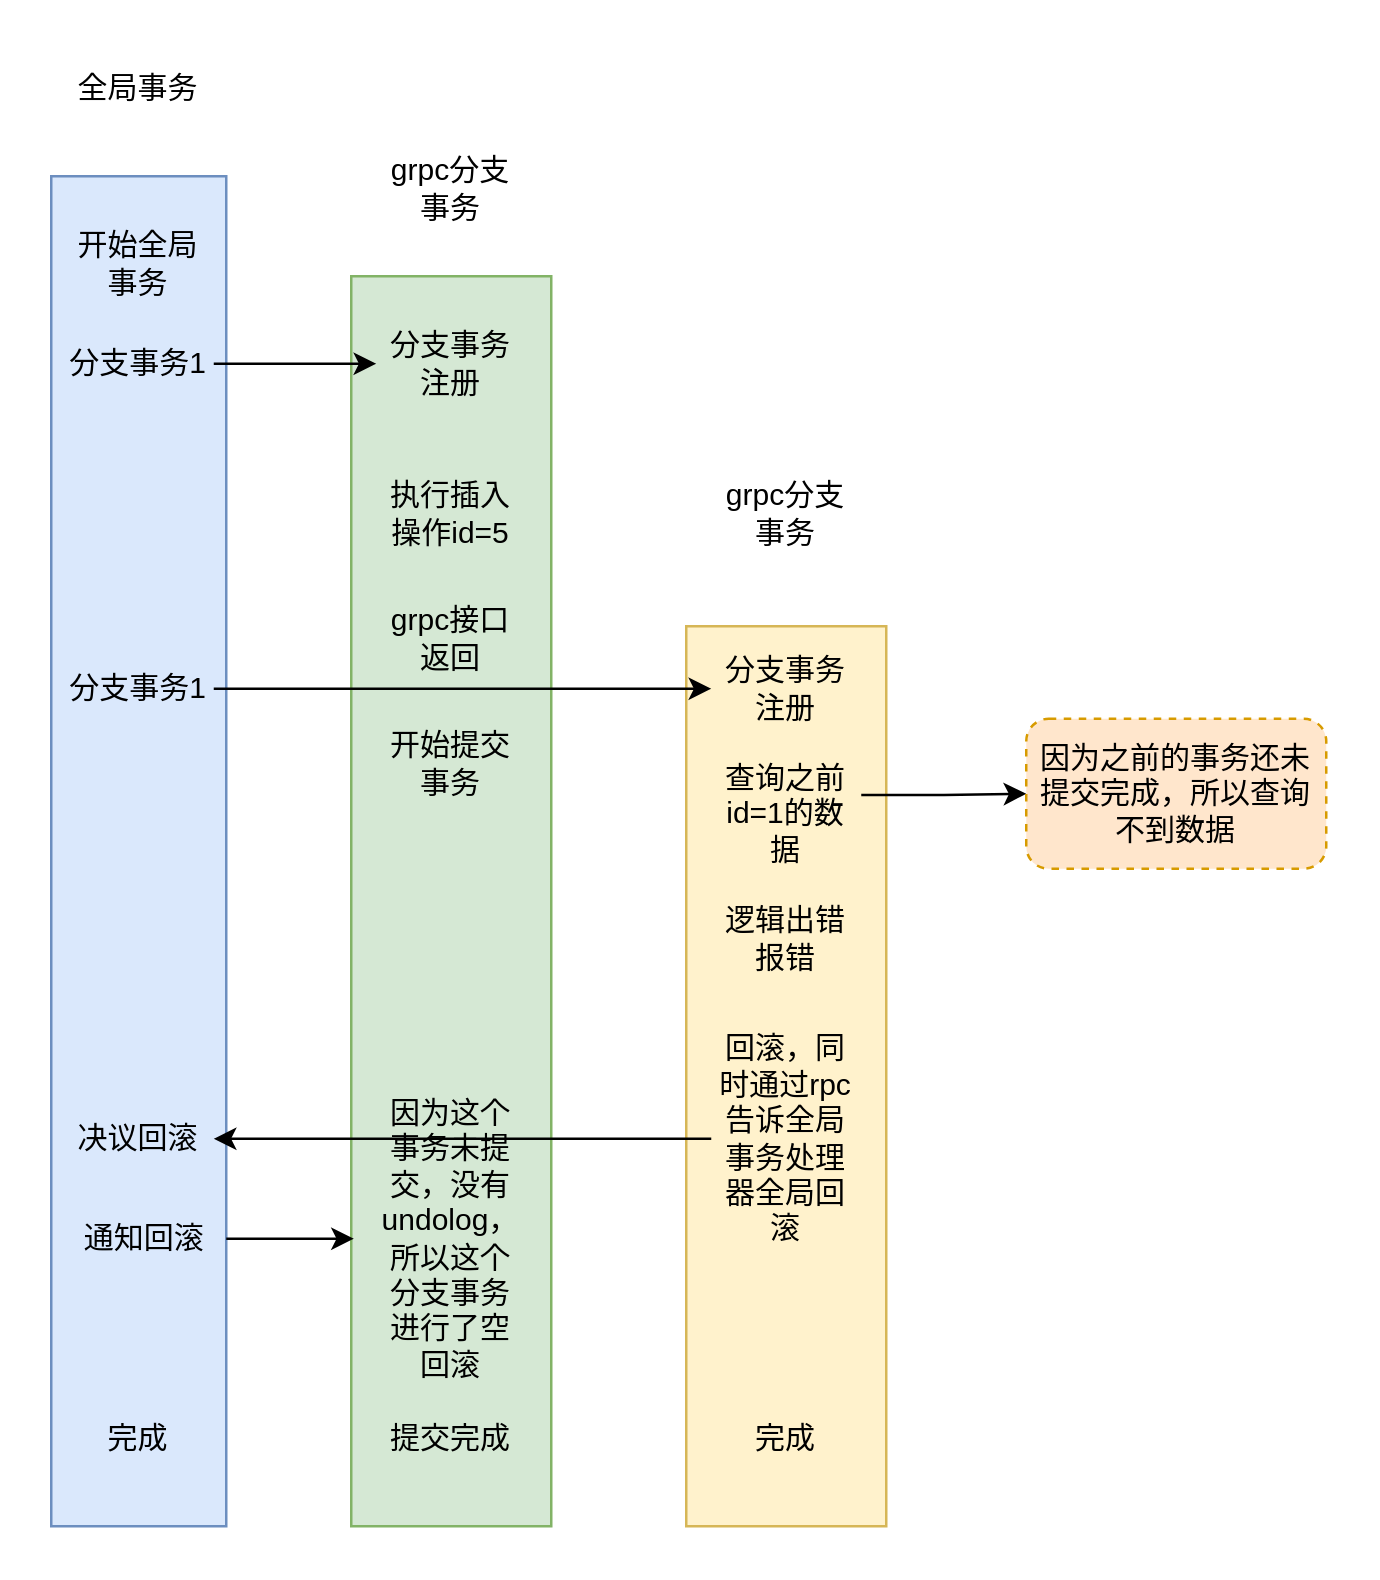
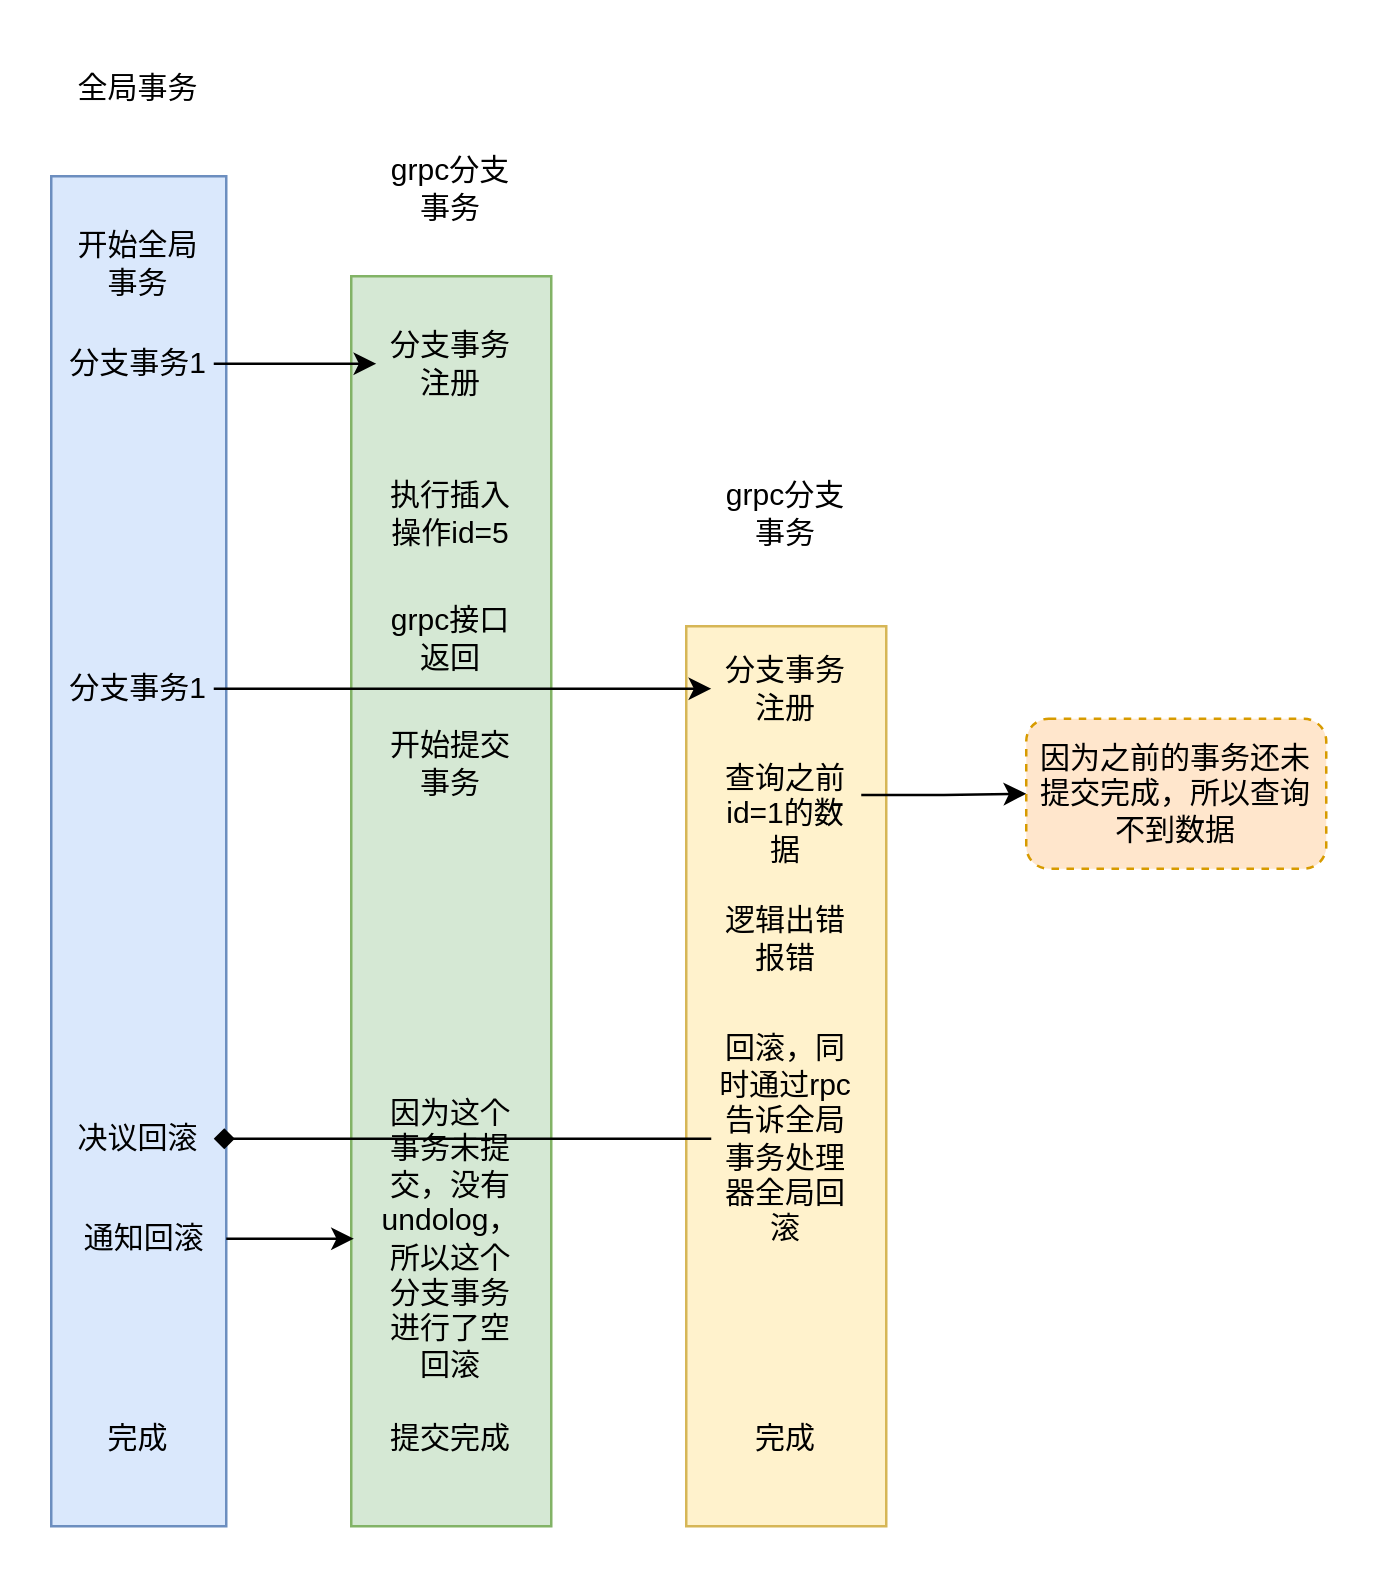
(232, 1139) -> (234, 1139)
